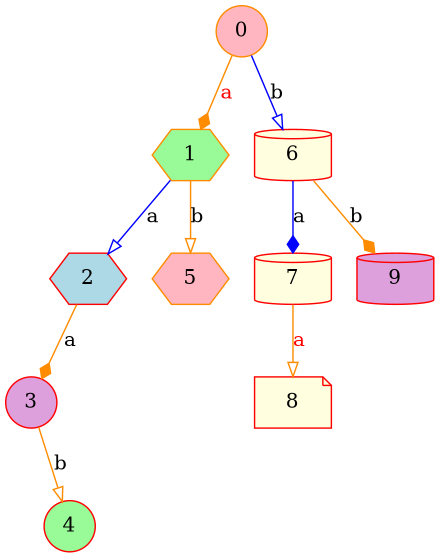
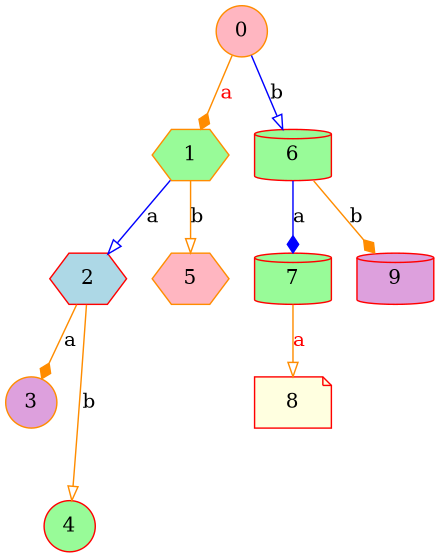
(293, 155) -> (293, 155)
(293, 279) -> (293, 279)
(31, 402) -> (31, 402)
(48, 457) -> (80, 396)
